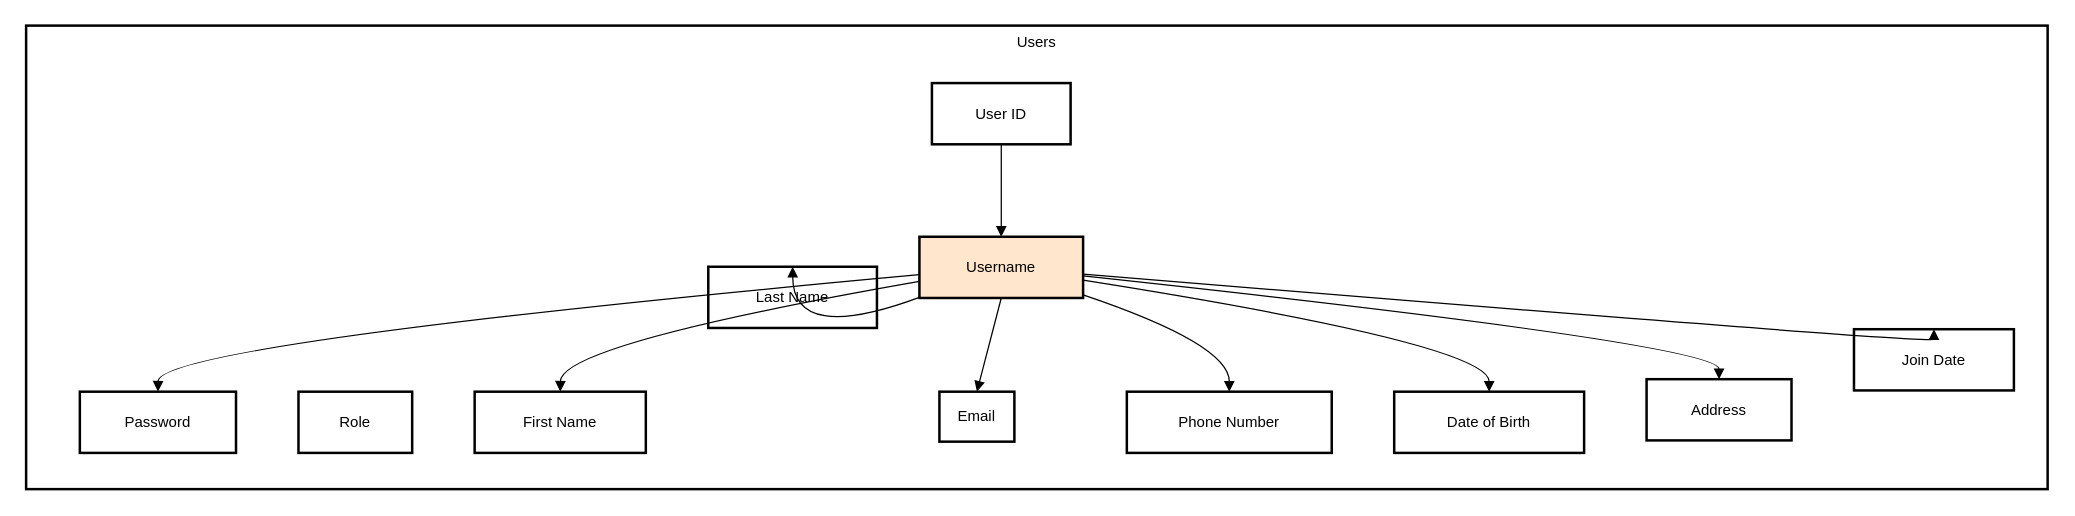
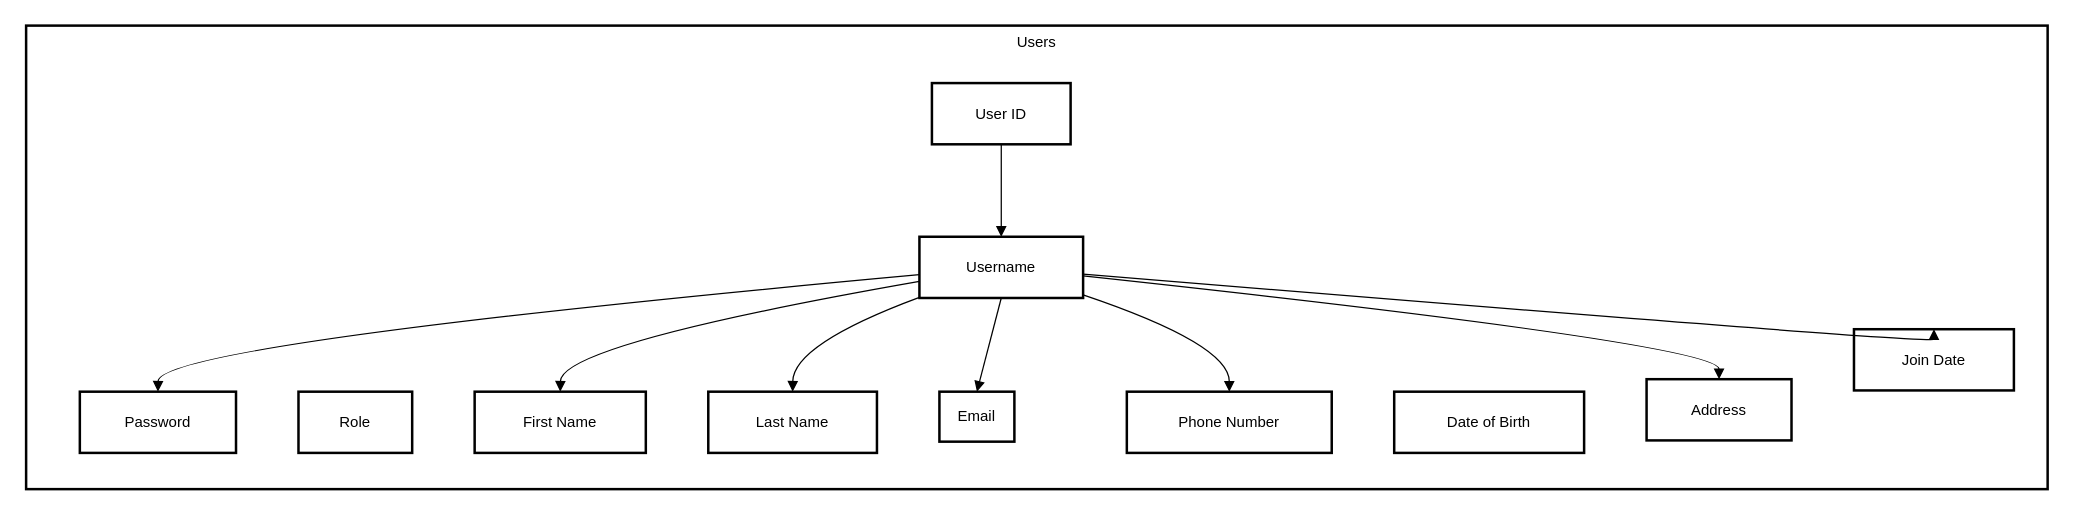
(1001, 268) -> (1001, 268)
(793, 298) -> (793, 423)
(1289, 316) -> none
